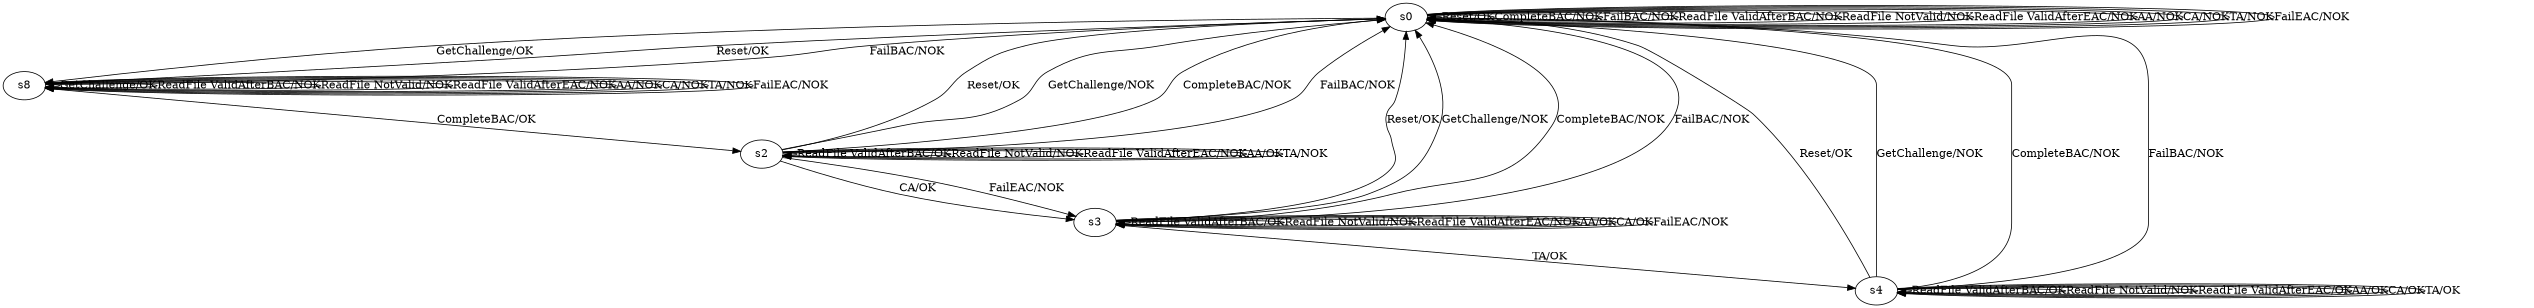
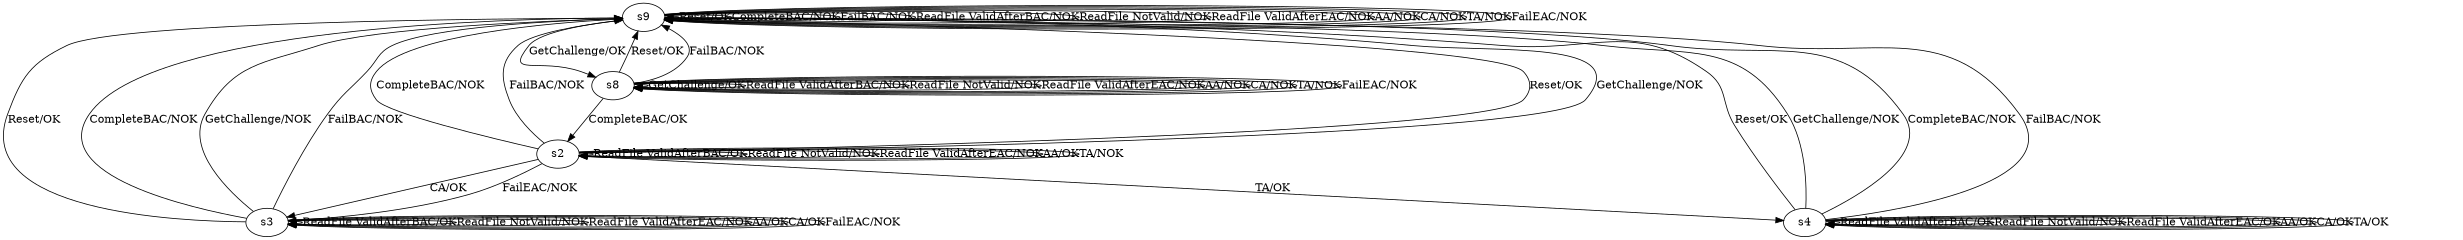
(1406, 17) -> (644, 17)
(1482, 256) -> (1177, 188)
